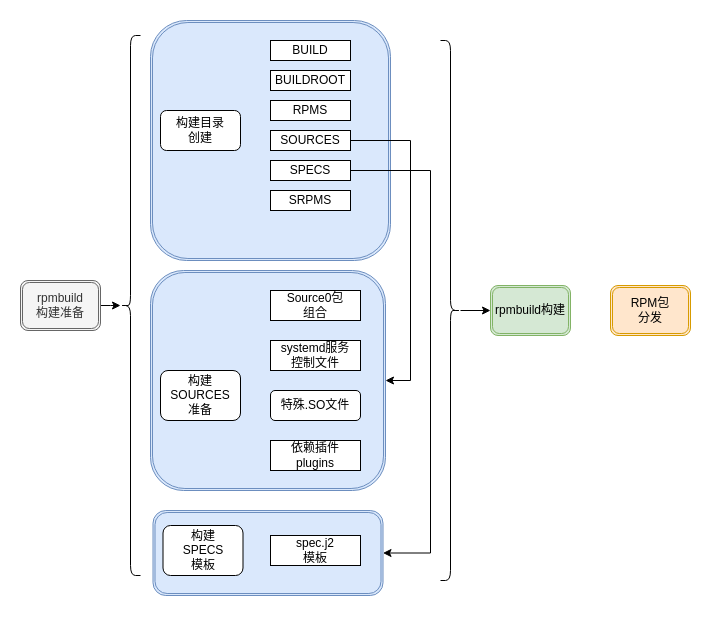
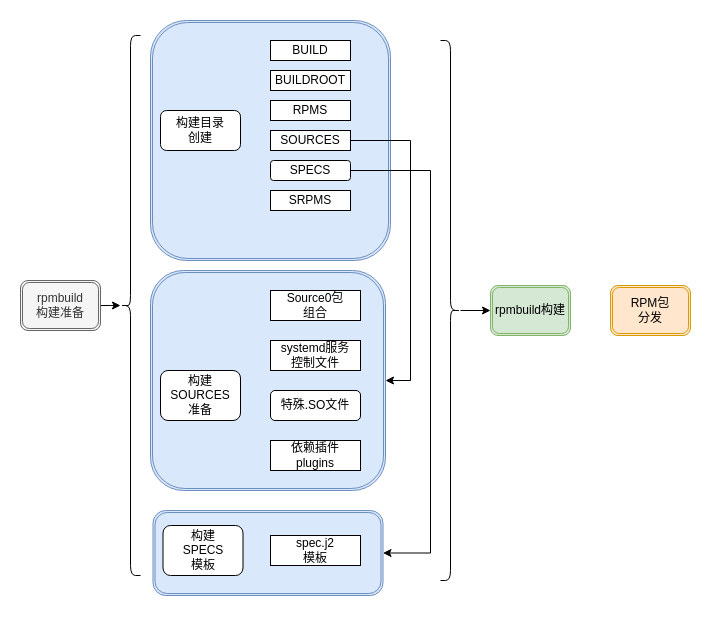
(311, 171) -> (311, 171)
